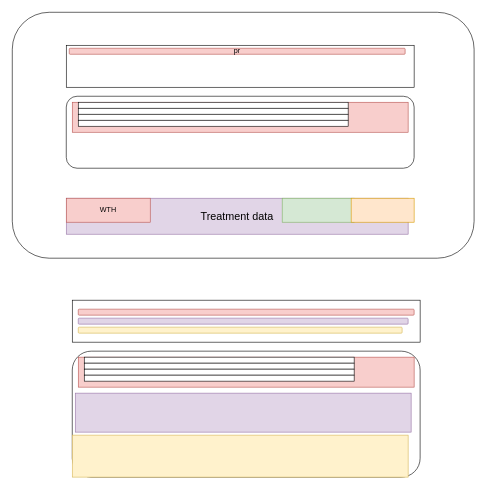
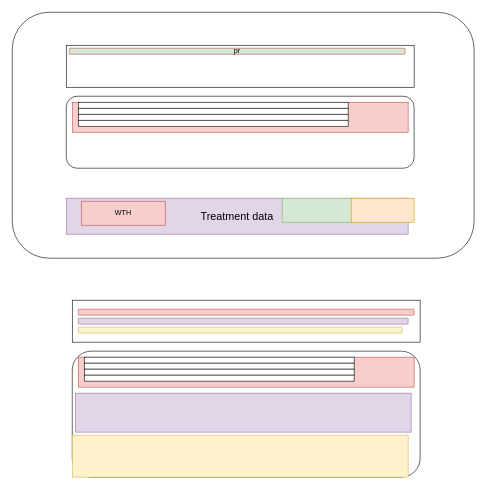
(237, 51) -> (237, 51)
(108, 210) -> (123, 213)
